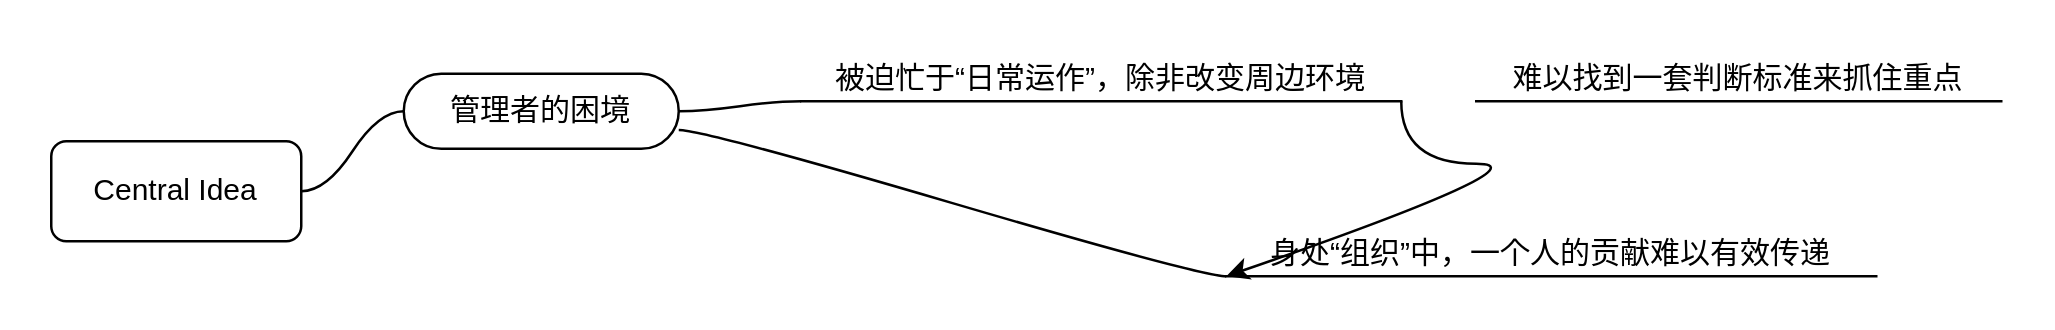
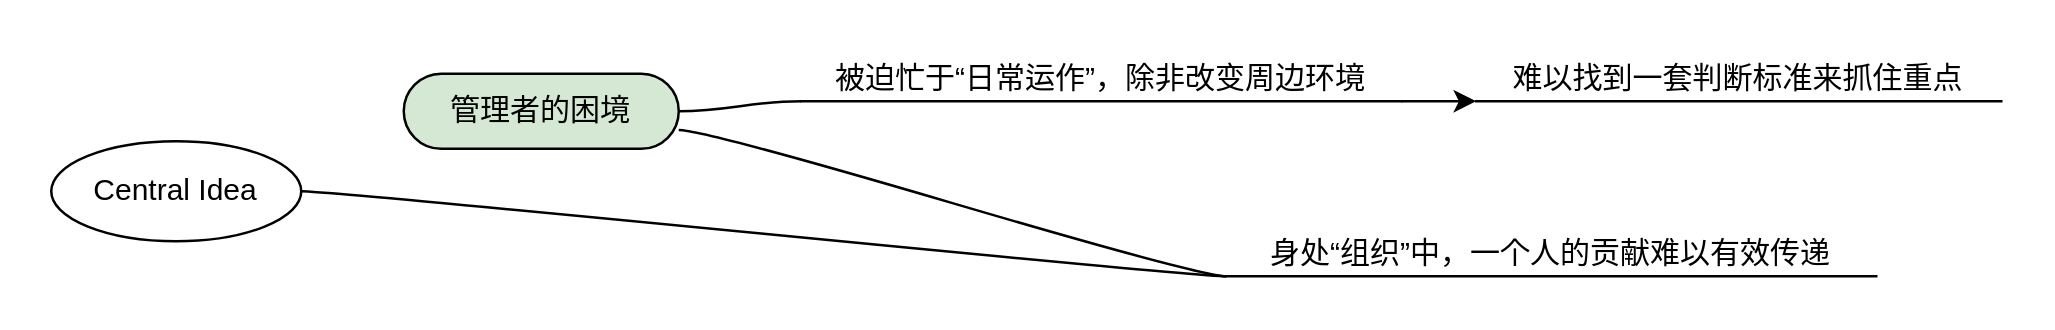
(541, 111) -> (541, 111)
(353, 150) -> (748, 232)
(1488, 172) -> (1434, 101)
(176, 191) -> (176, 191)
